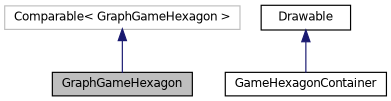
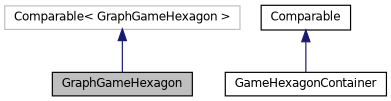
(306, 18) -> (306, 18)
